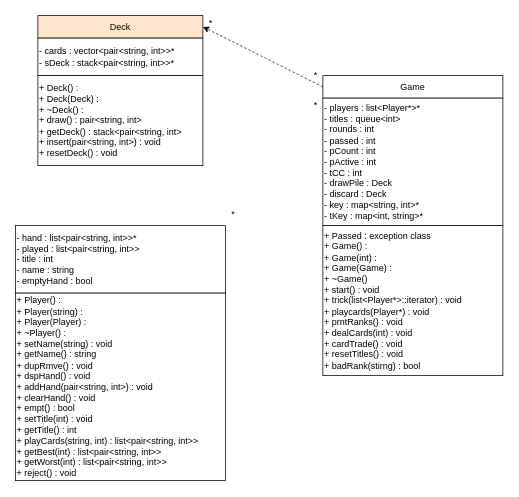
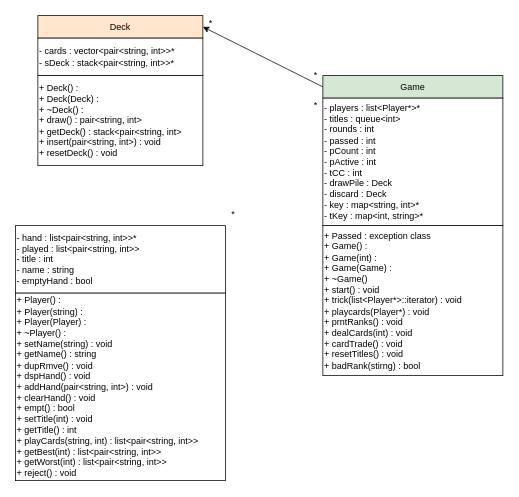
(265, 58) -> (265, 58)
(413, 87) -> (413, 87)
